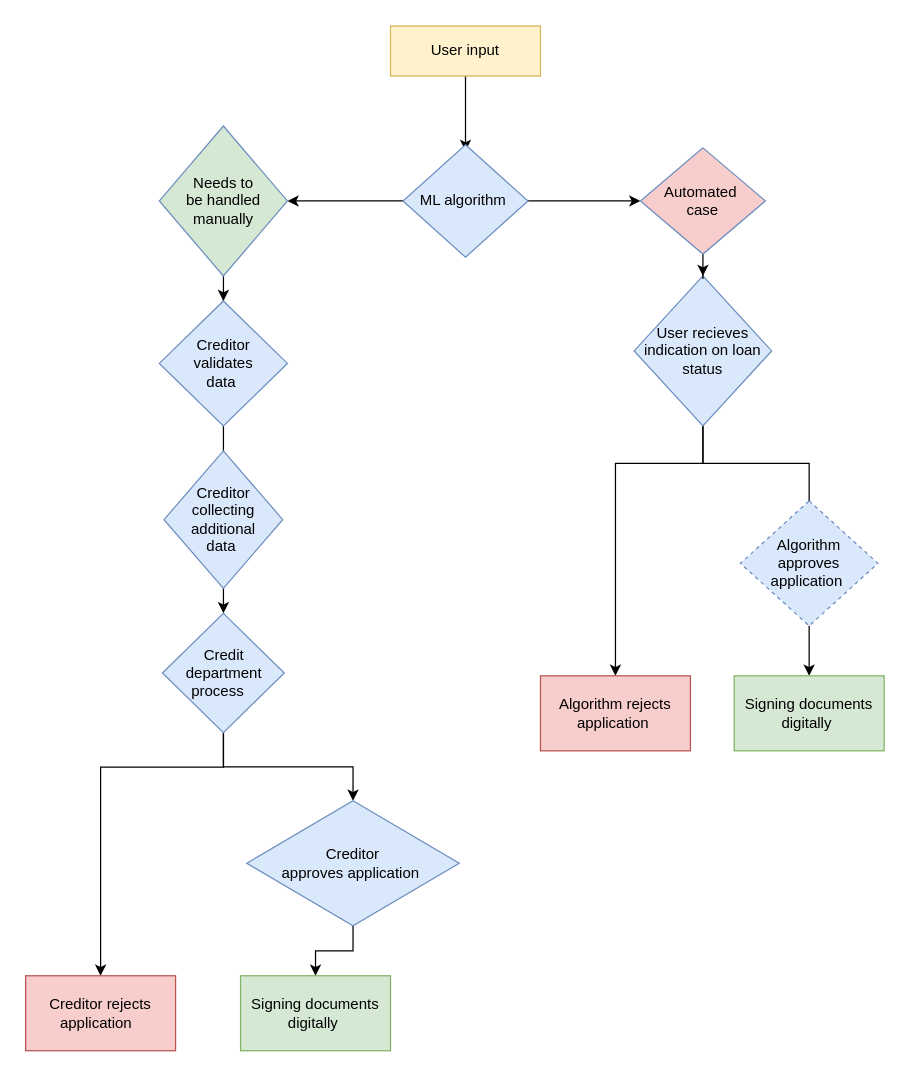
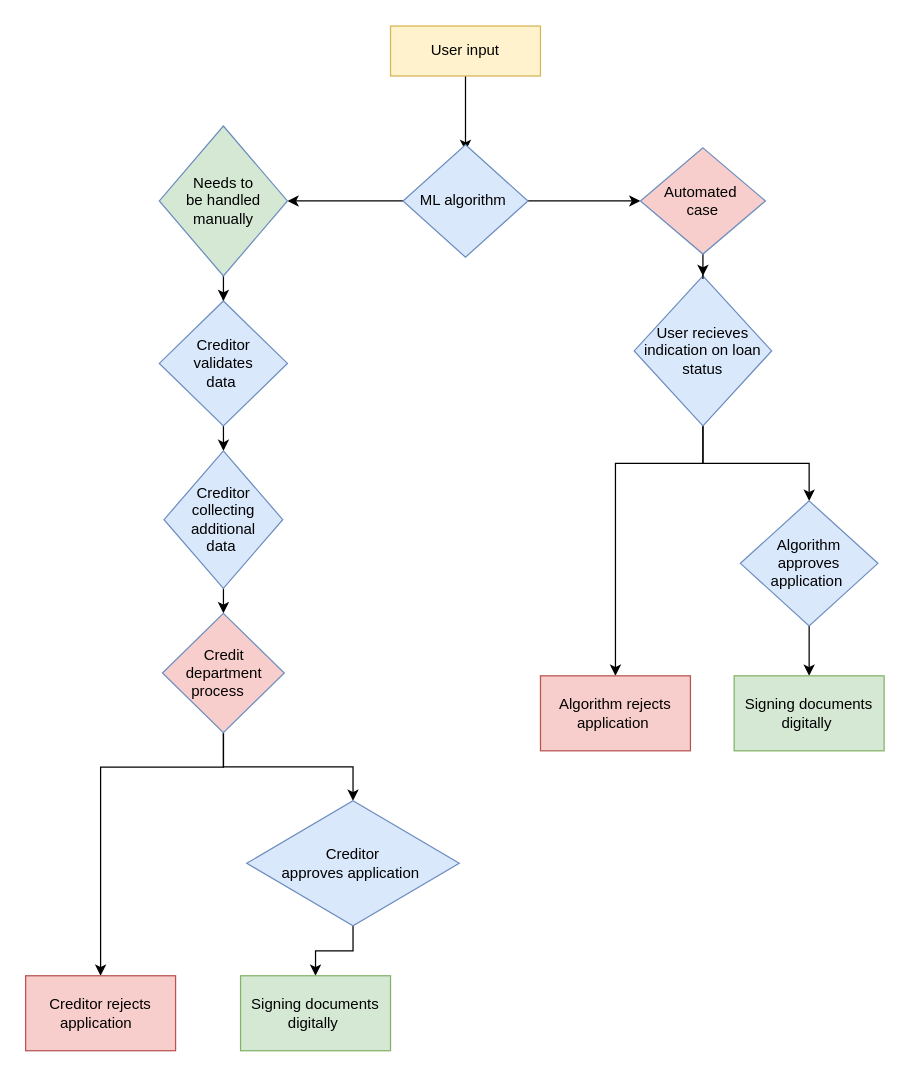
(224, 444) -> (224, 441)
(809, 495) -> (809, 491)
(809, 563) -> (809, 563)
(223, 673) -> (223, 673)
